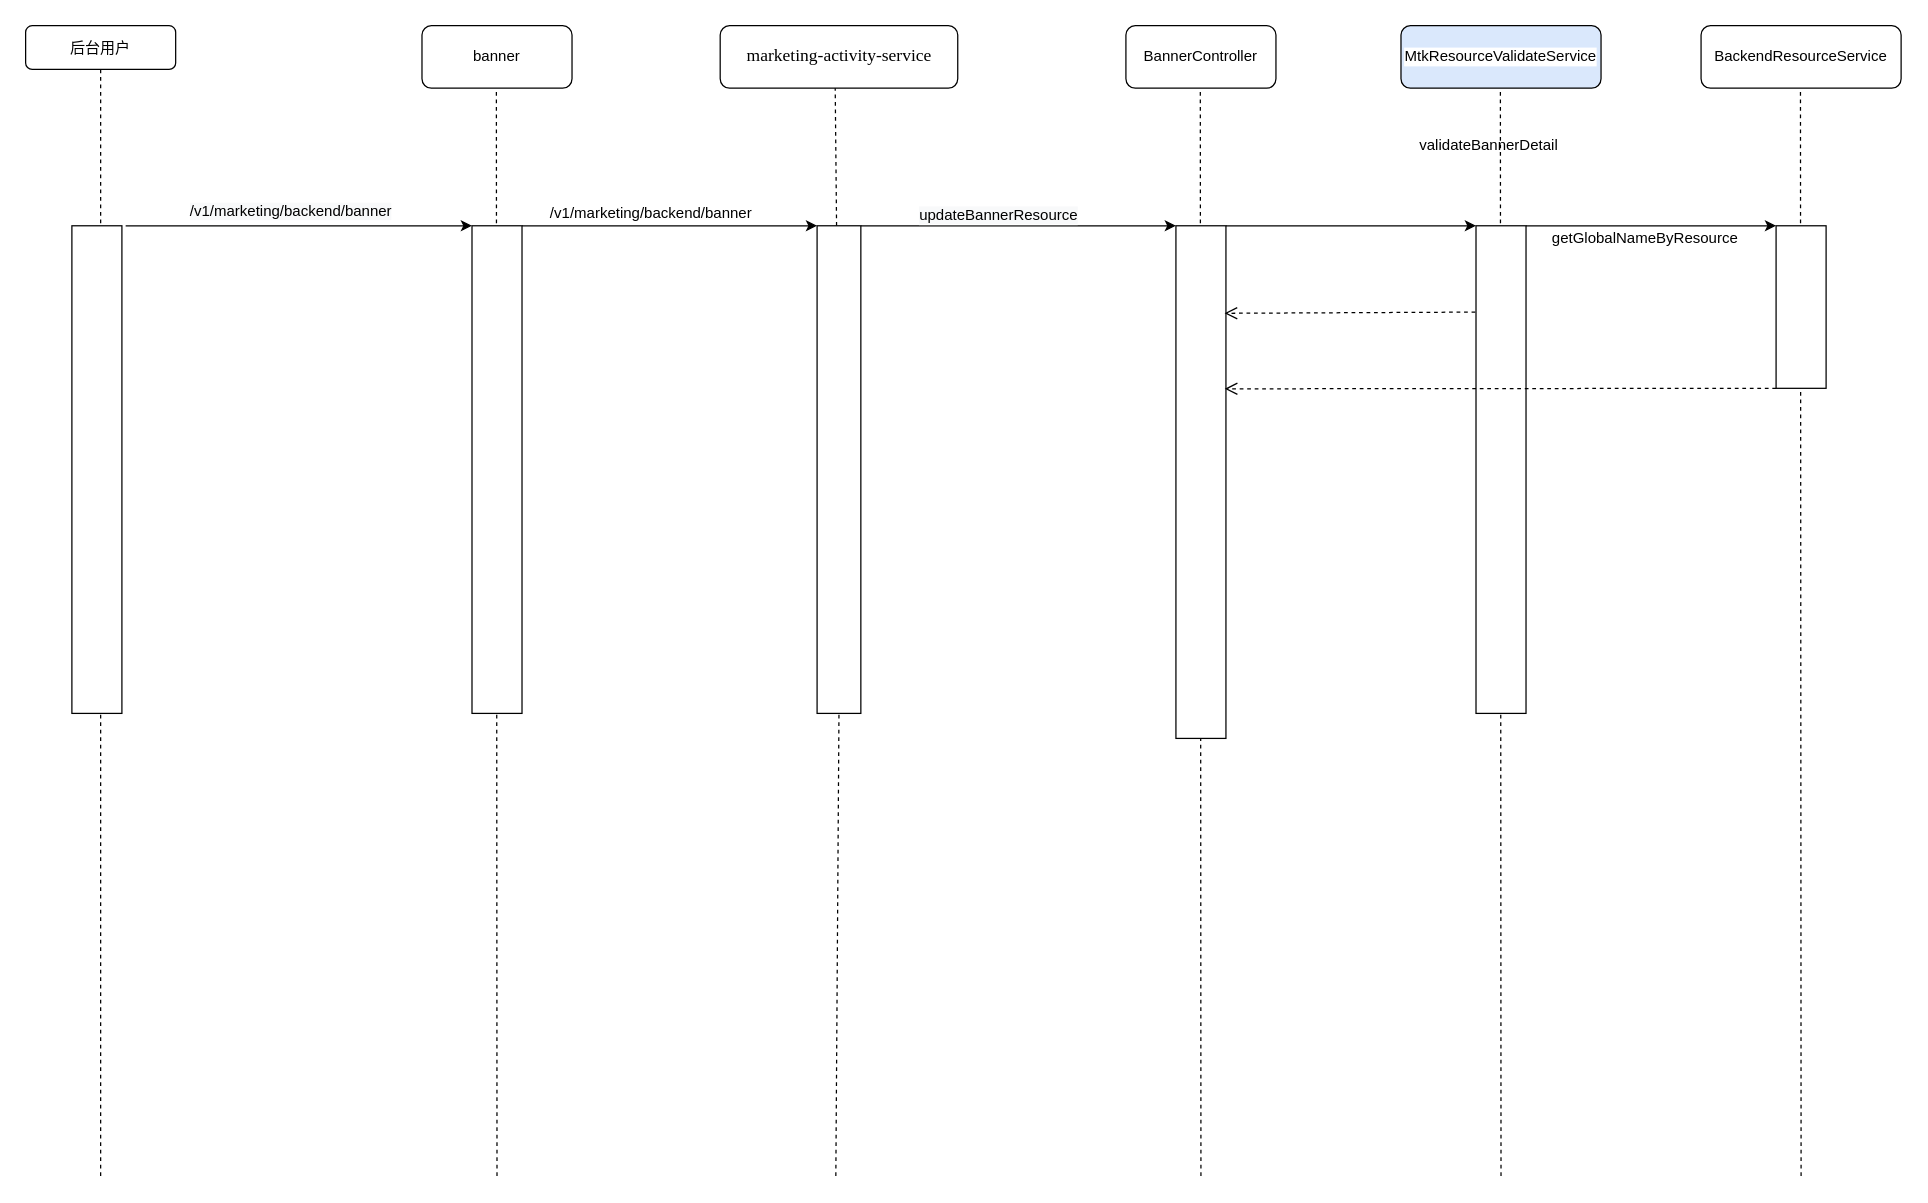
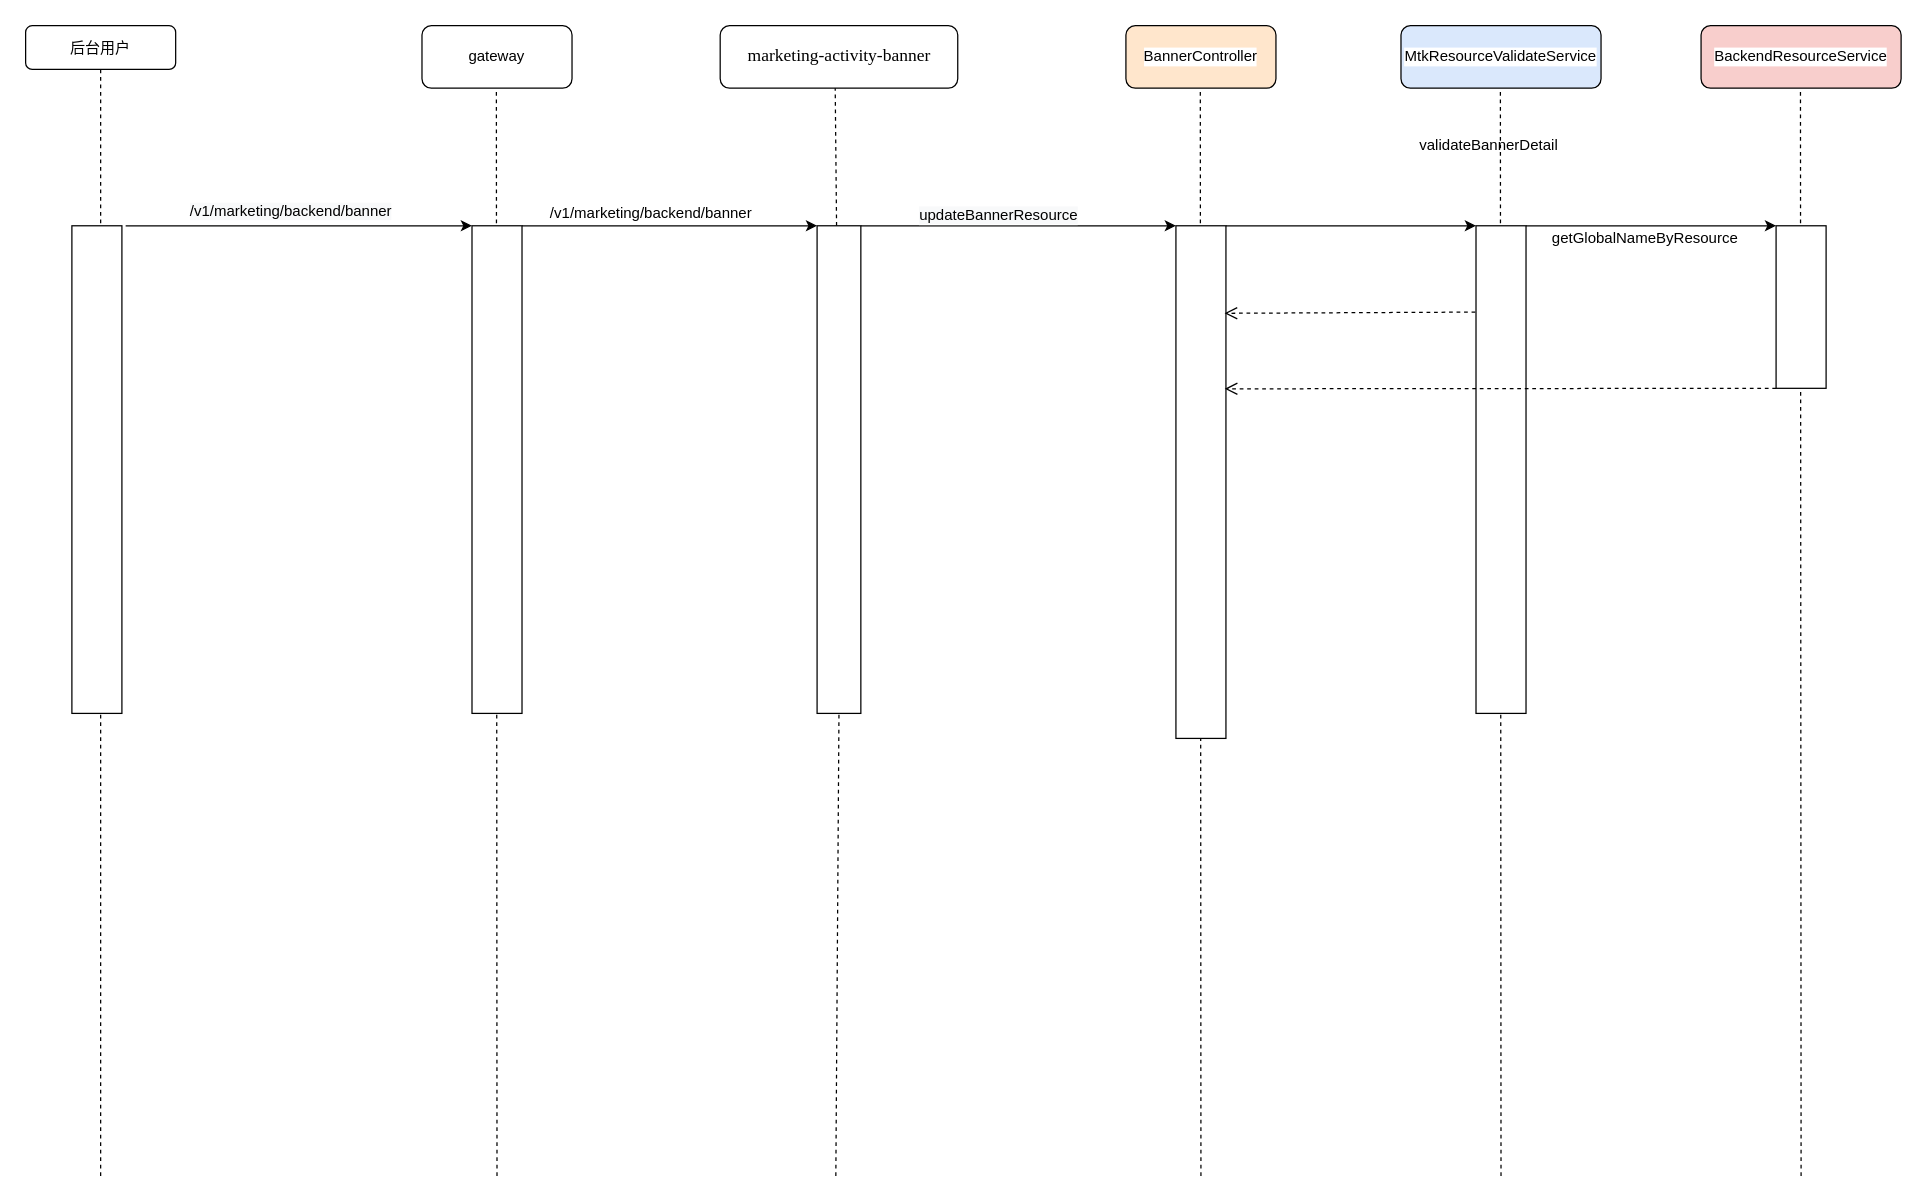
(497, 57) -> (497, 57)
(839, 57) -> (839, 57)
(1201, 57) -> (1201, 57)
(1801, 57) -> (1801, 57)
